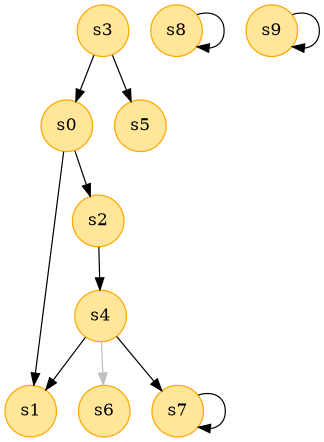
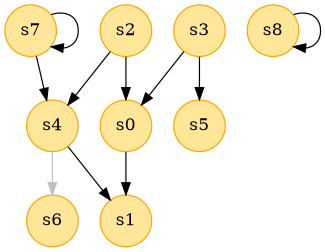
(272, 31) -> none
(81, 168) -> (126, 72)
(135, 359) -> (40, 72)
